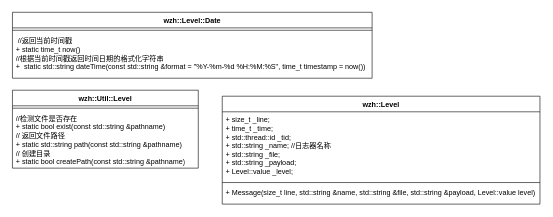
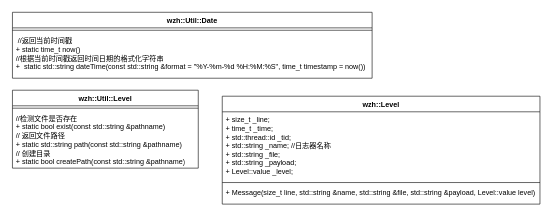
(192, 21) -> (192, 21)
